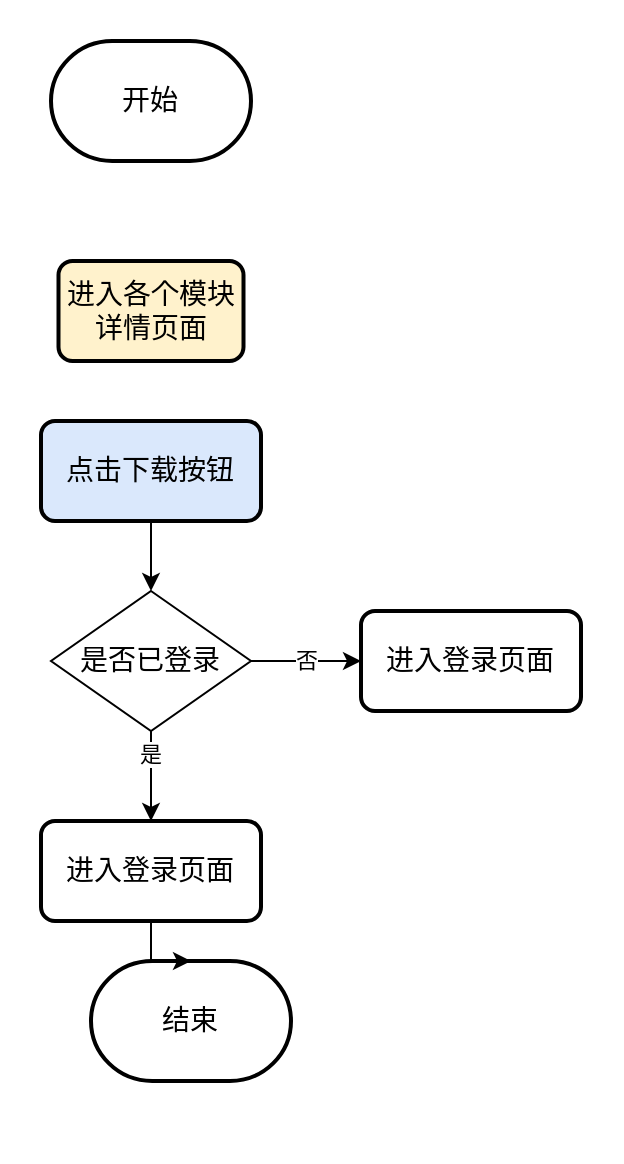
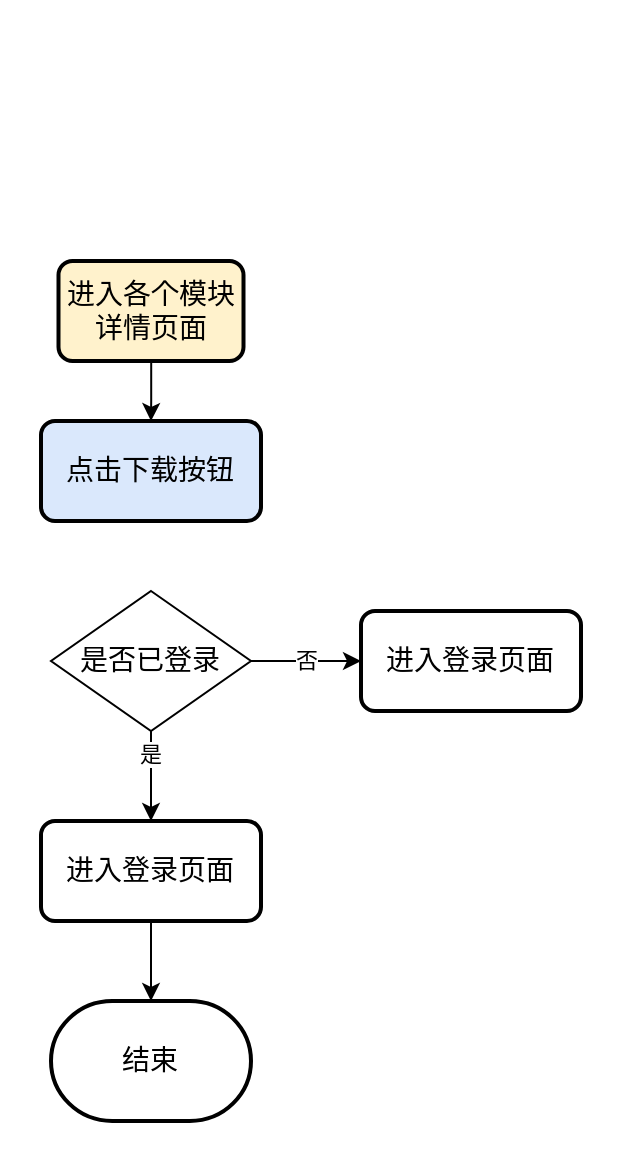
(151, 101) -> none
none -> (151, 384)
(151, 559) -> none
(191, 1021) -> (151, 1061)
